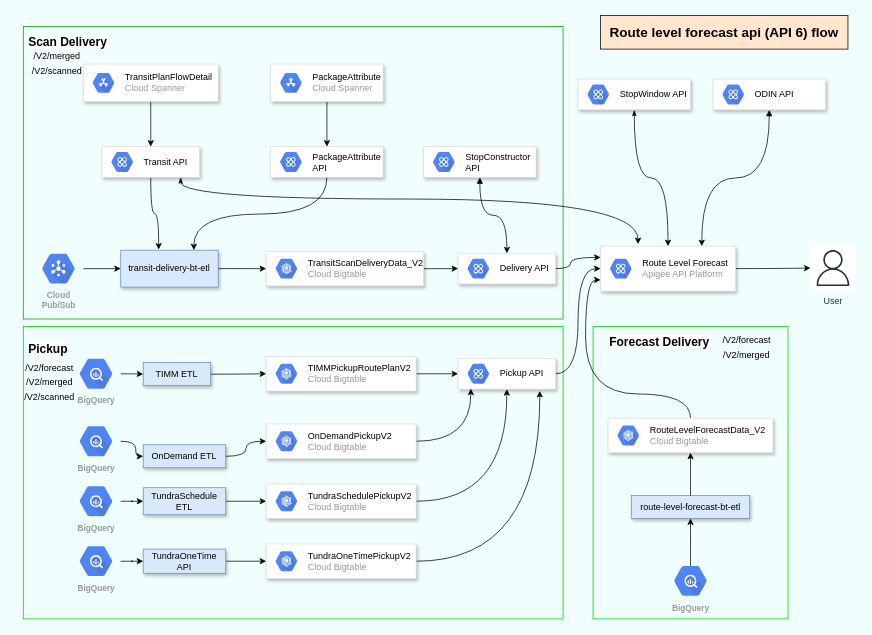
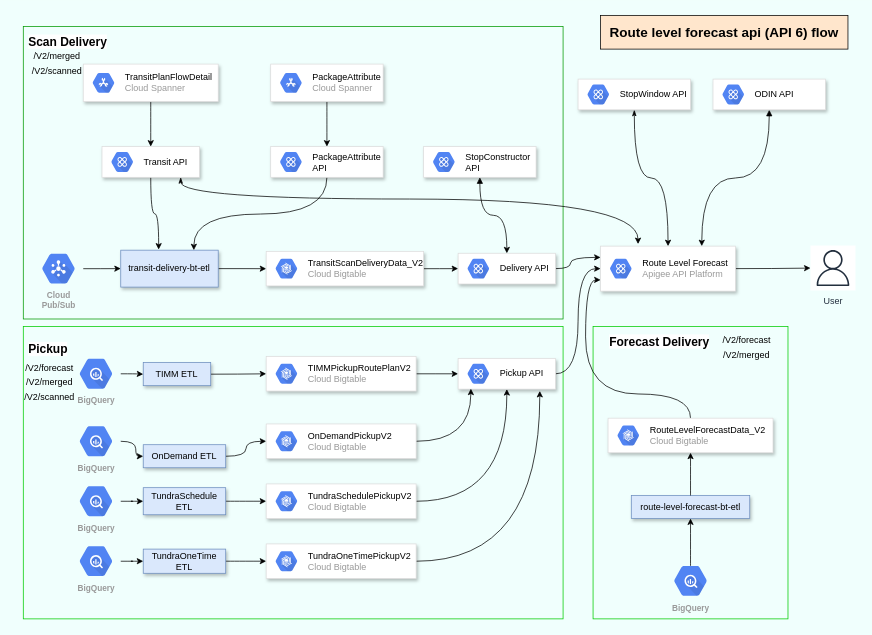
(184, 561) -> (184, 561)
